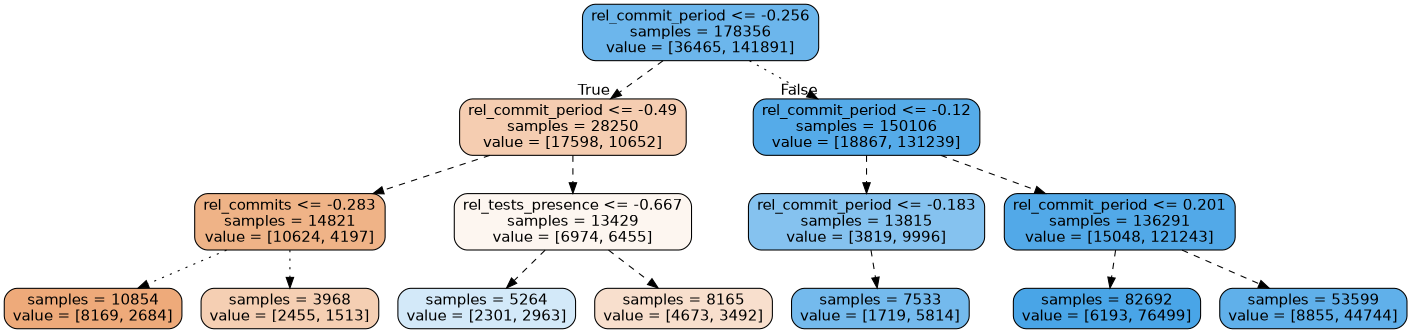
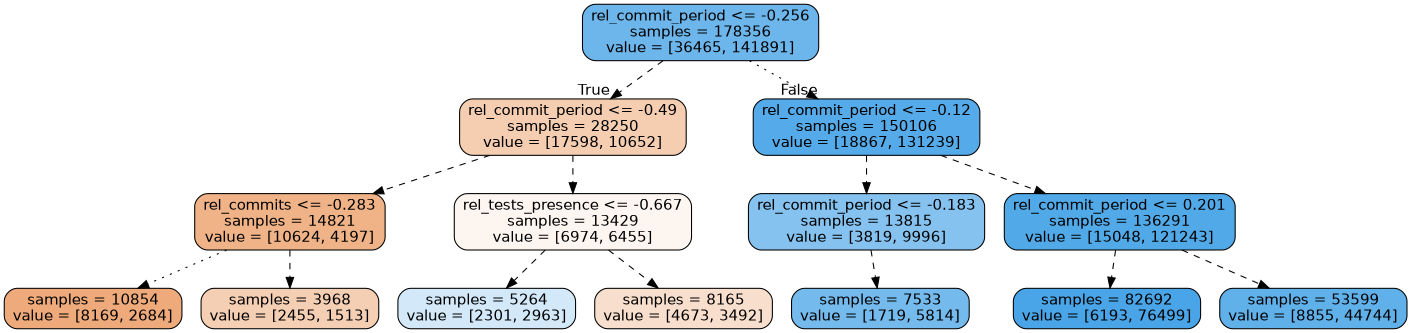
(290, 264) -> (290, 264)
